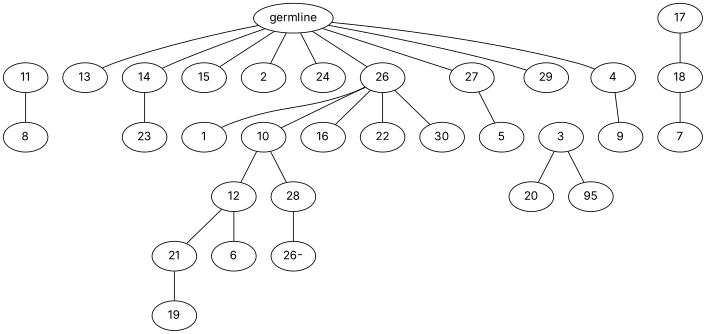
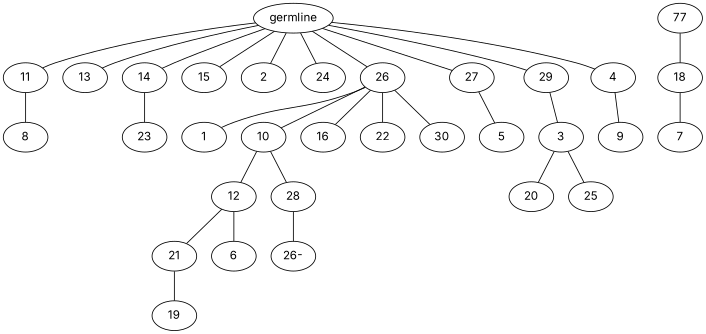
(680, 18) -> (680, 18)
none -> (148, 40)
none -> (554, 107)
(591, 197) -> (591, 197)
